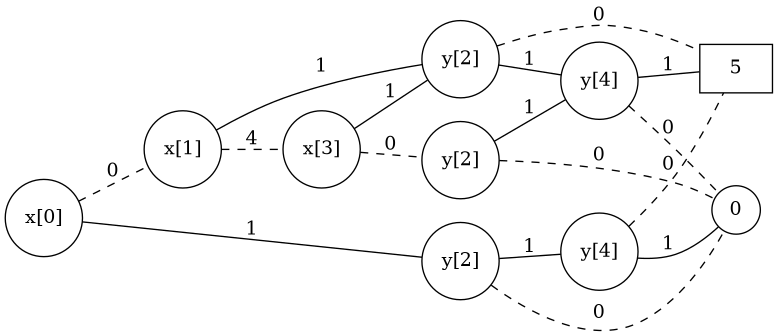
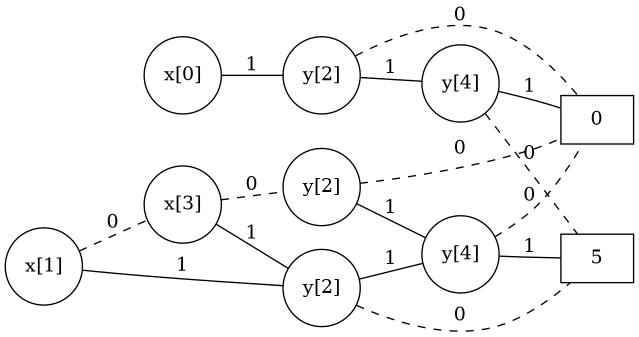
(252, 139) -> (113, 223)
(113, 184) -> none
(736, 210) -> (597, 120)
